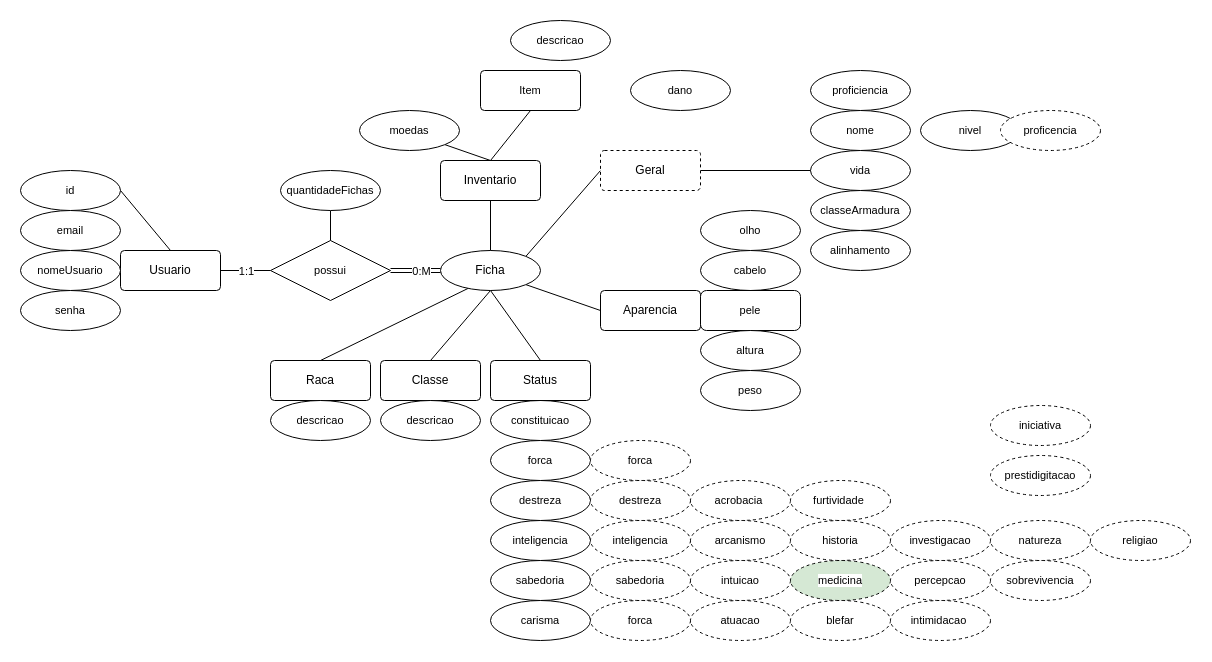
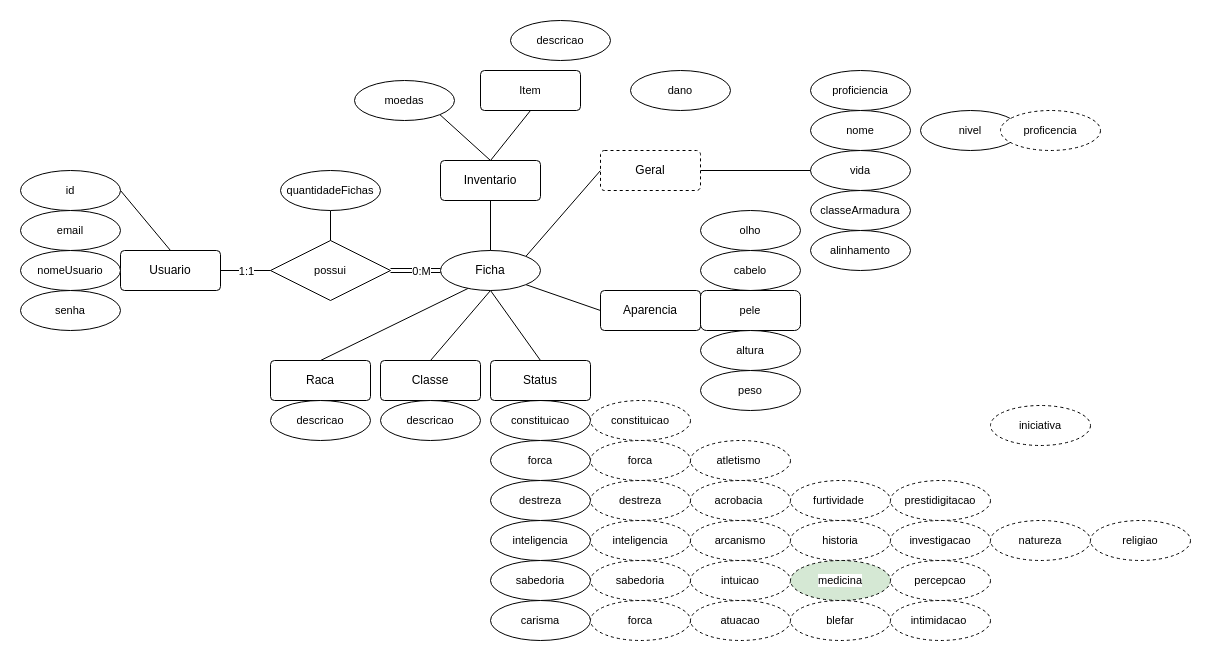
(410, 131) -> (405, 101)
none -> (641, 421)
none -> (741, 461)
(1041, 476) -> (941, 501)
(1041, 581) -> none
